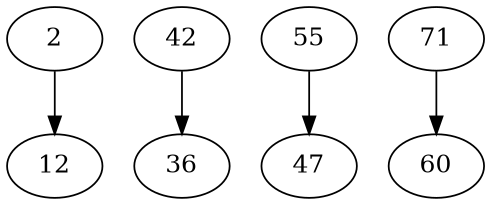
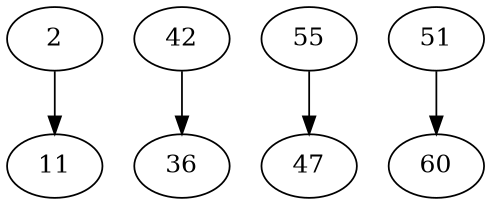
(436, 39) -> (436, 39)
(55, 166) -> (55, 166)
